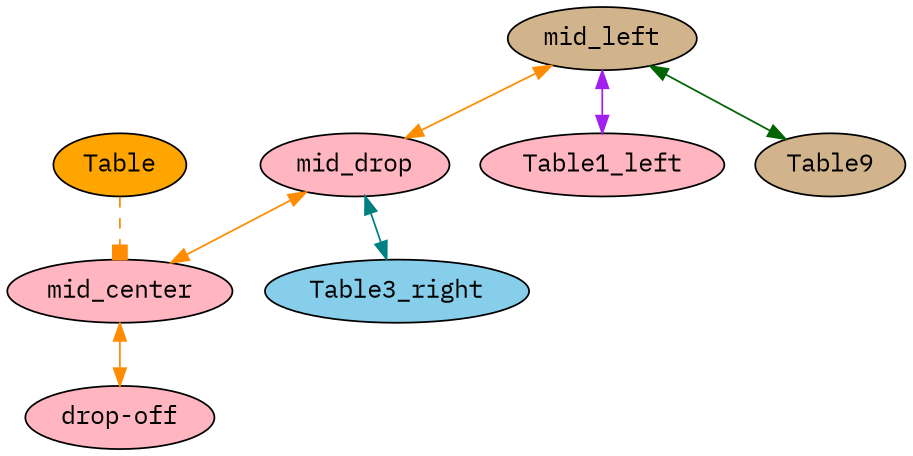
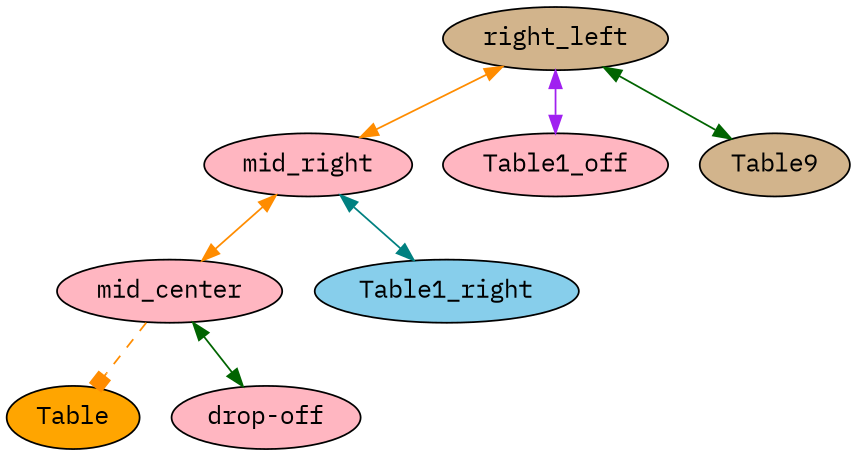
(602, 39) -> (556, 39)
(355, 165) -> (308, 165)
(602, 165) -> (556, 165)
(120, 219) -> (126, 348)
(397, 291) -> (447, 291)
(120, 354) -> (218, 354)
